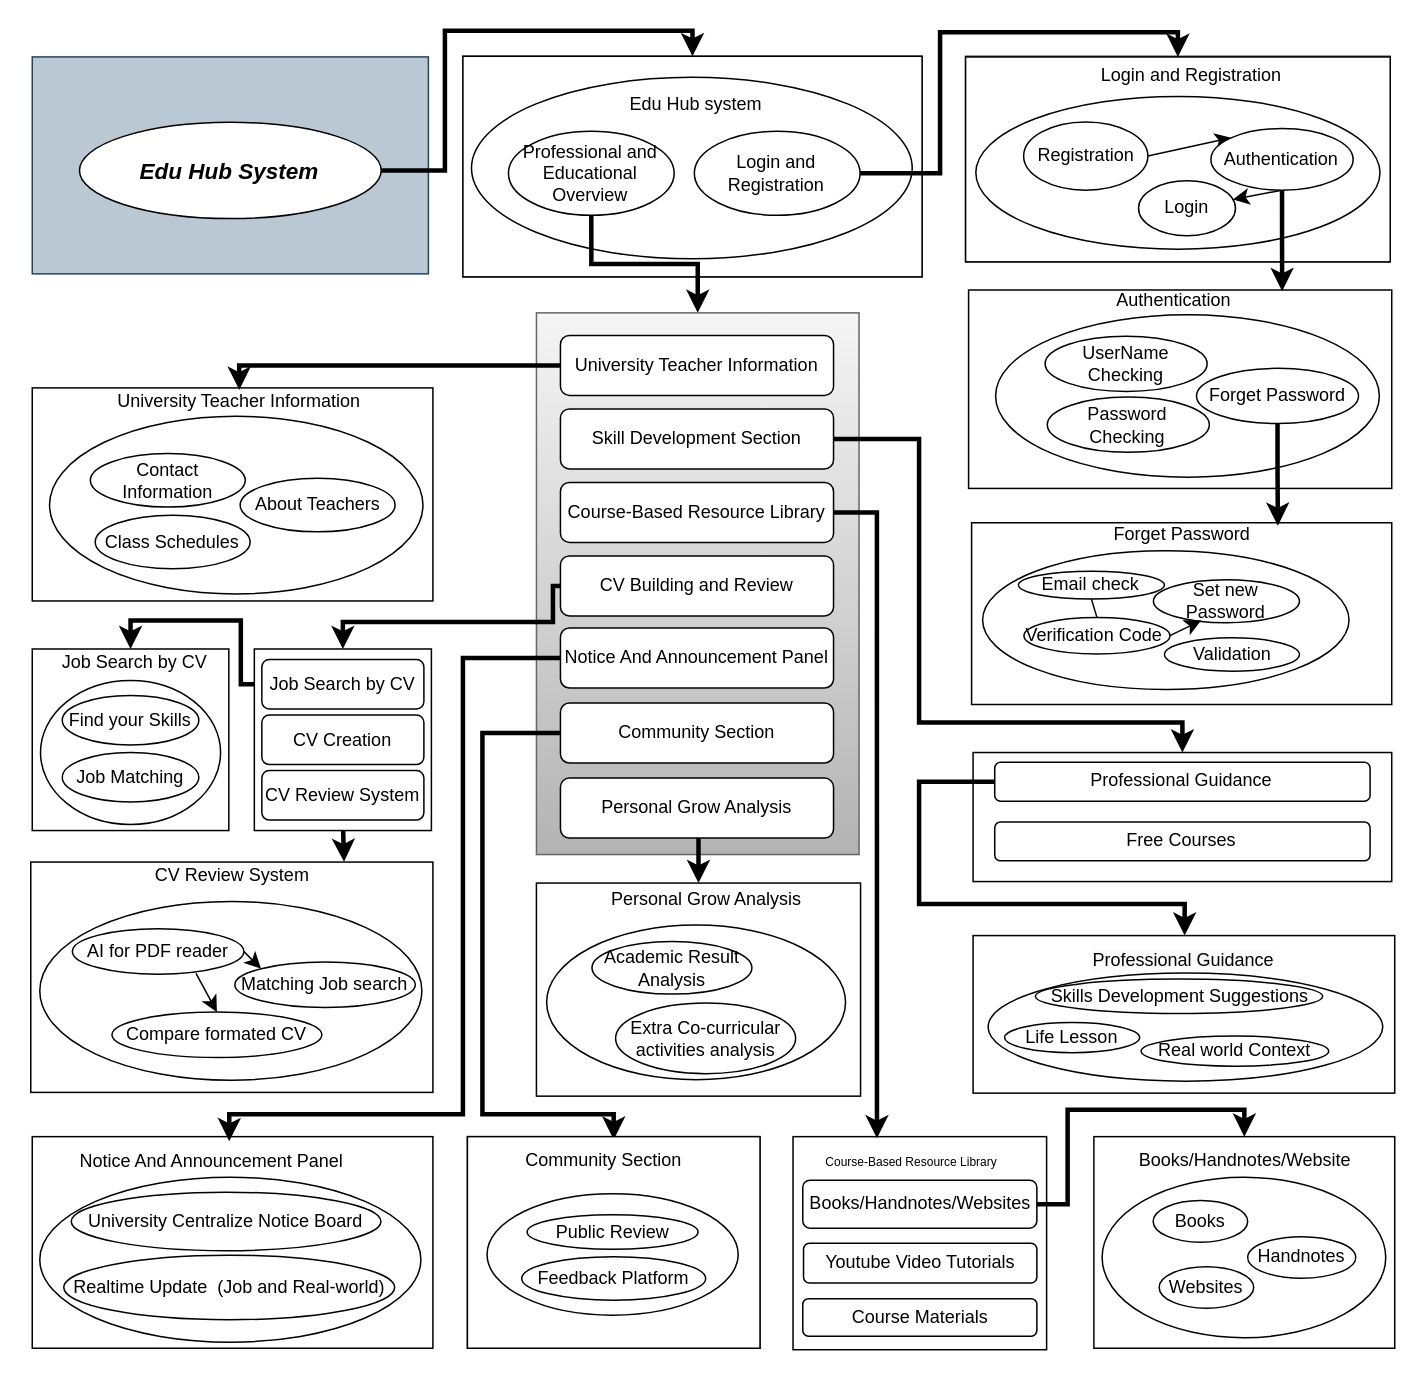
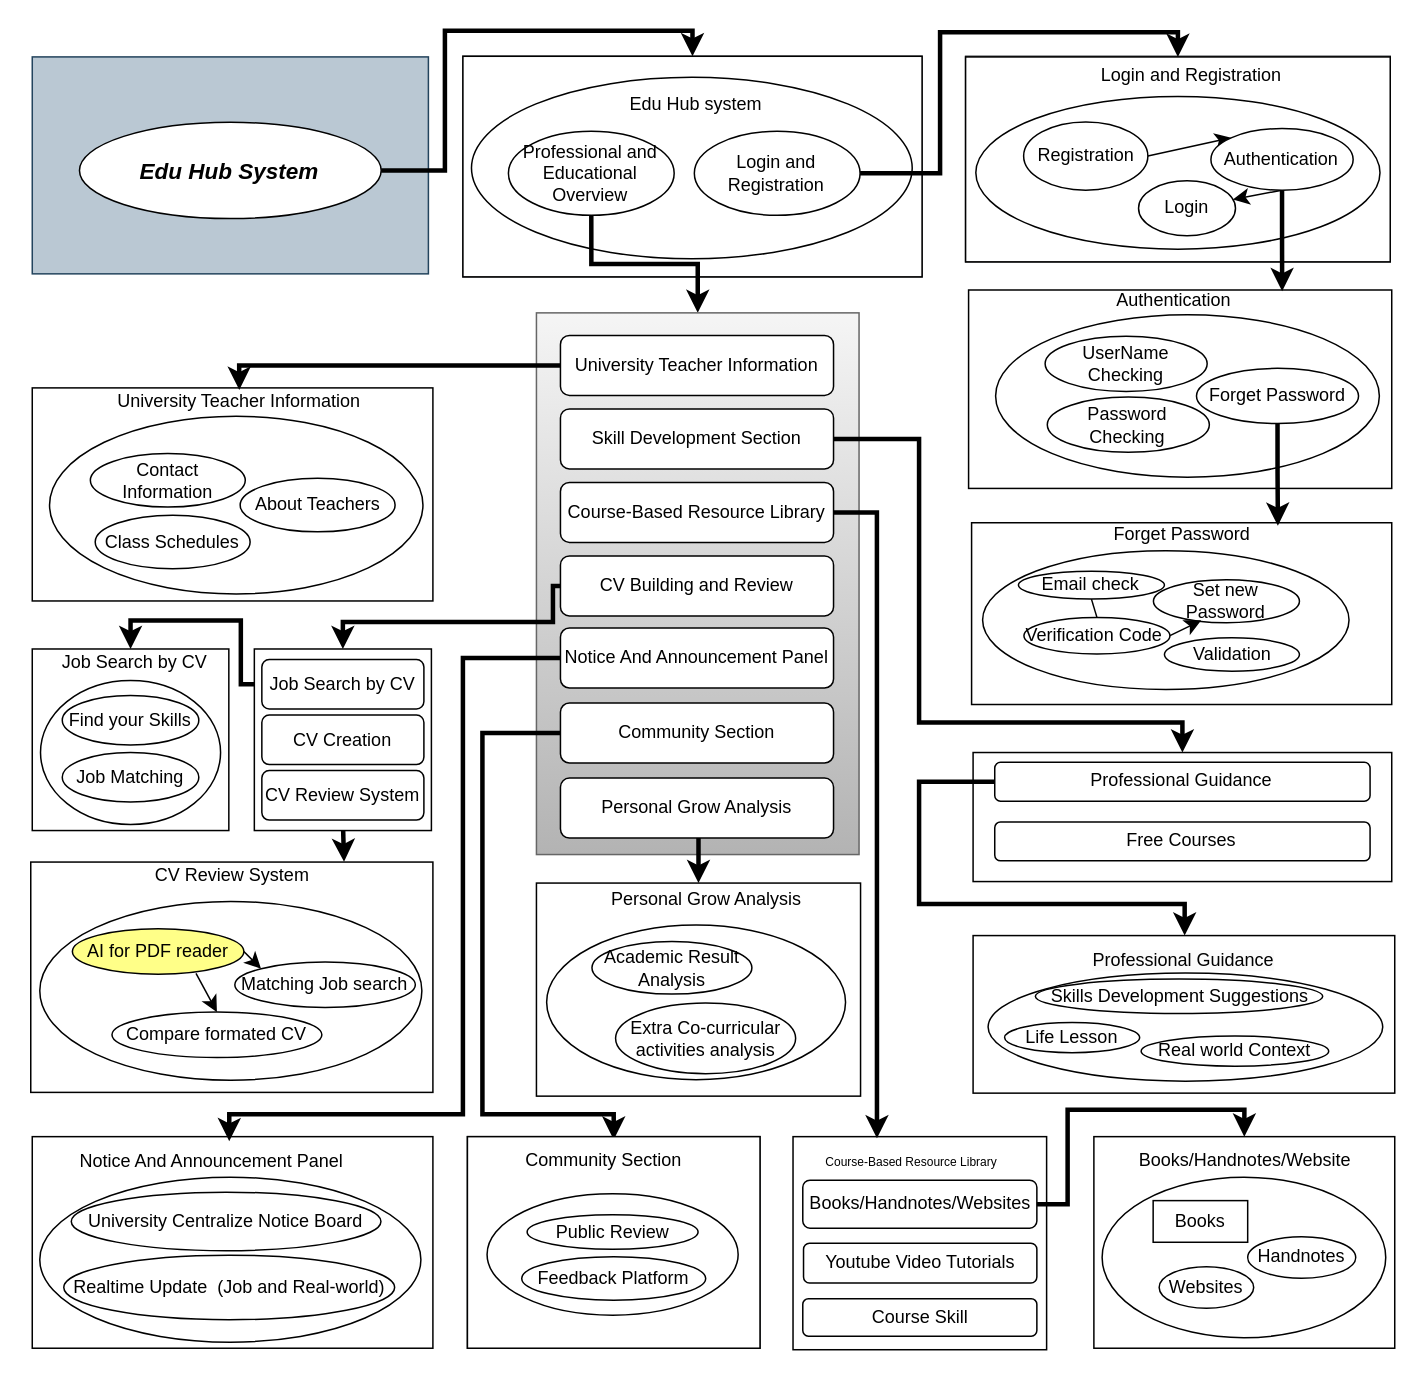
(158, 951) -> (158, 951)
(1200, 1221) -> (1200, 1221)
(920, 1318) -> (920, 1318)
